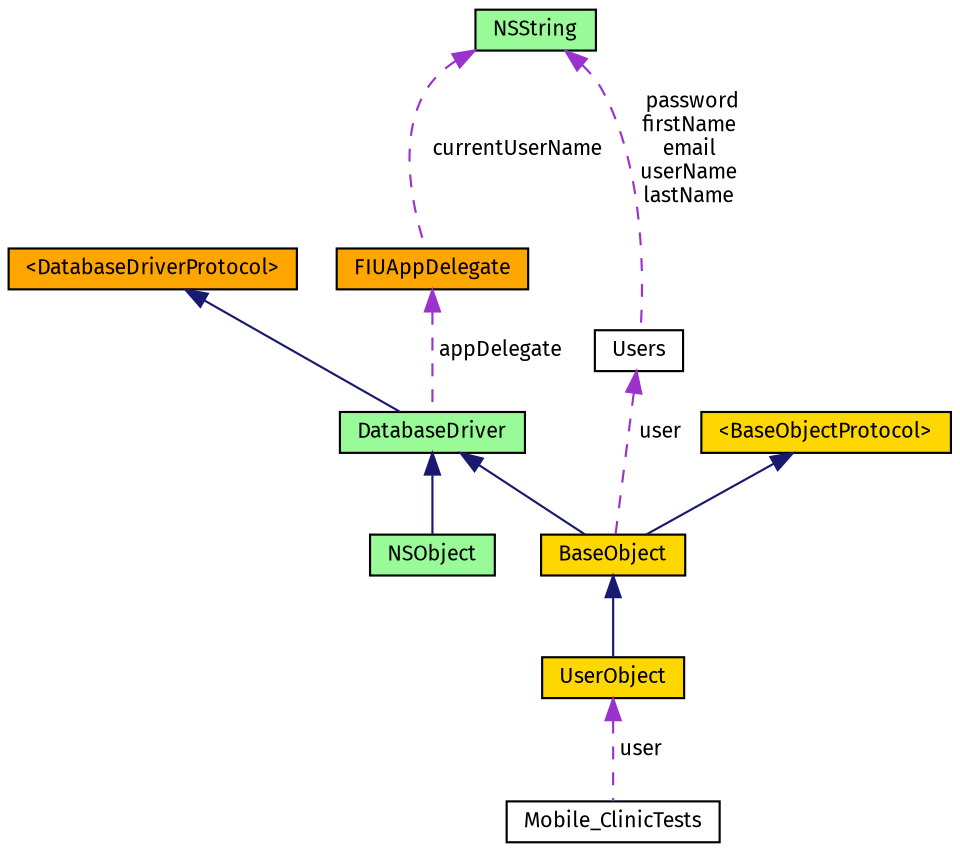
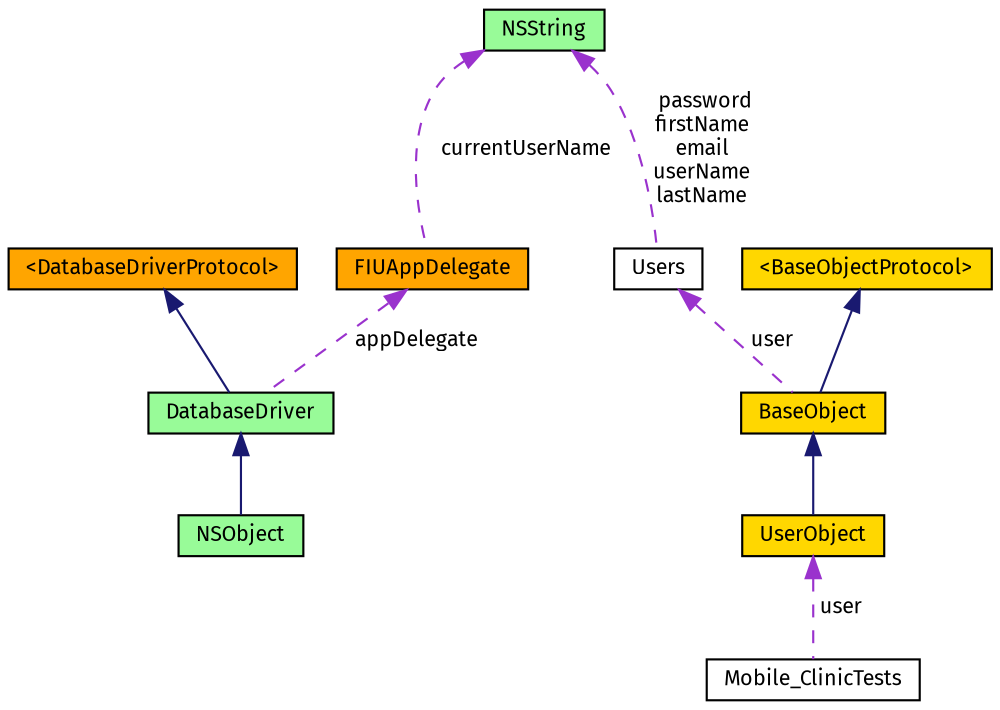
(532, 500) -> none
